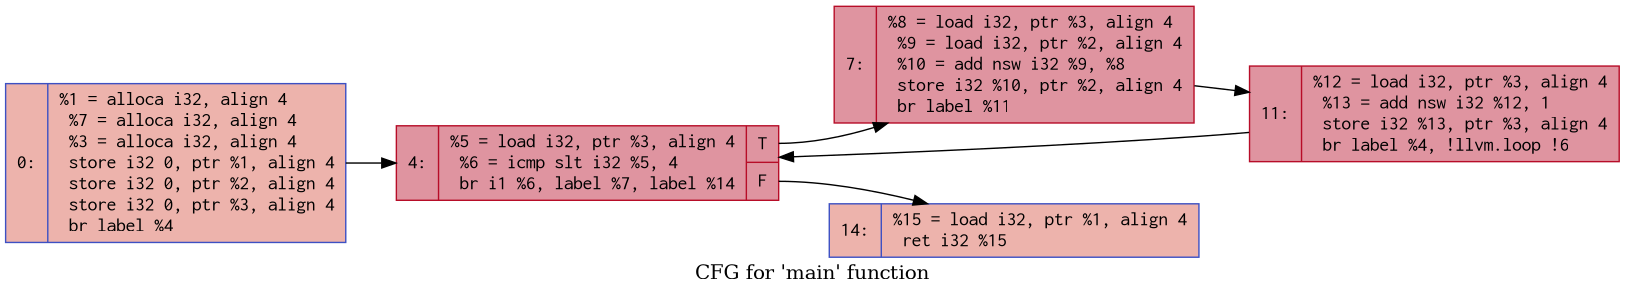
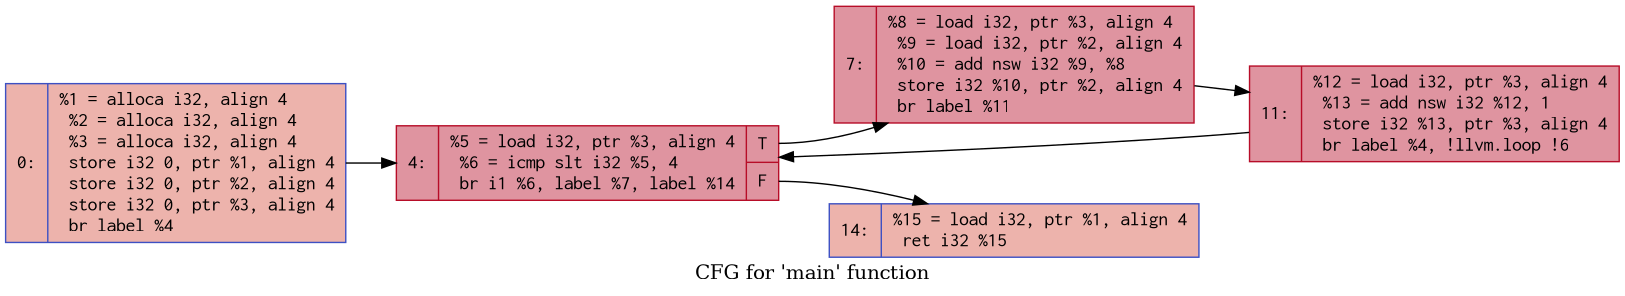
(178, 120) -> (178, 120)
